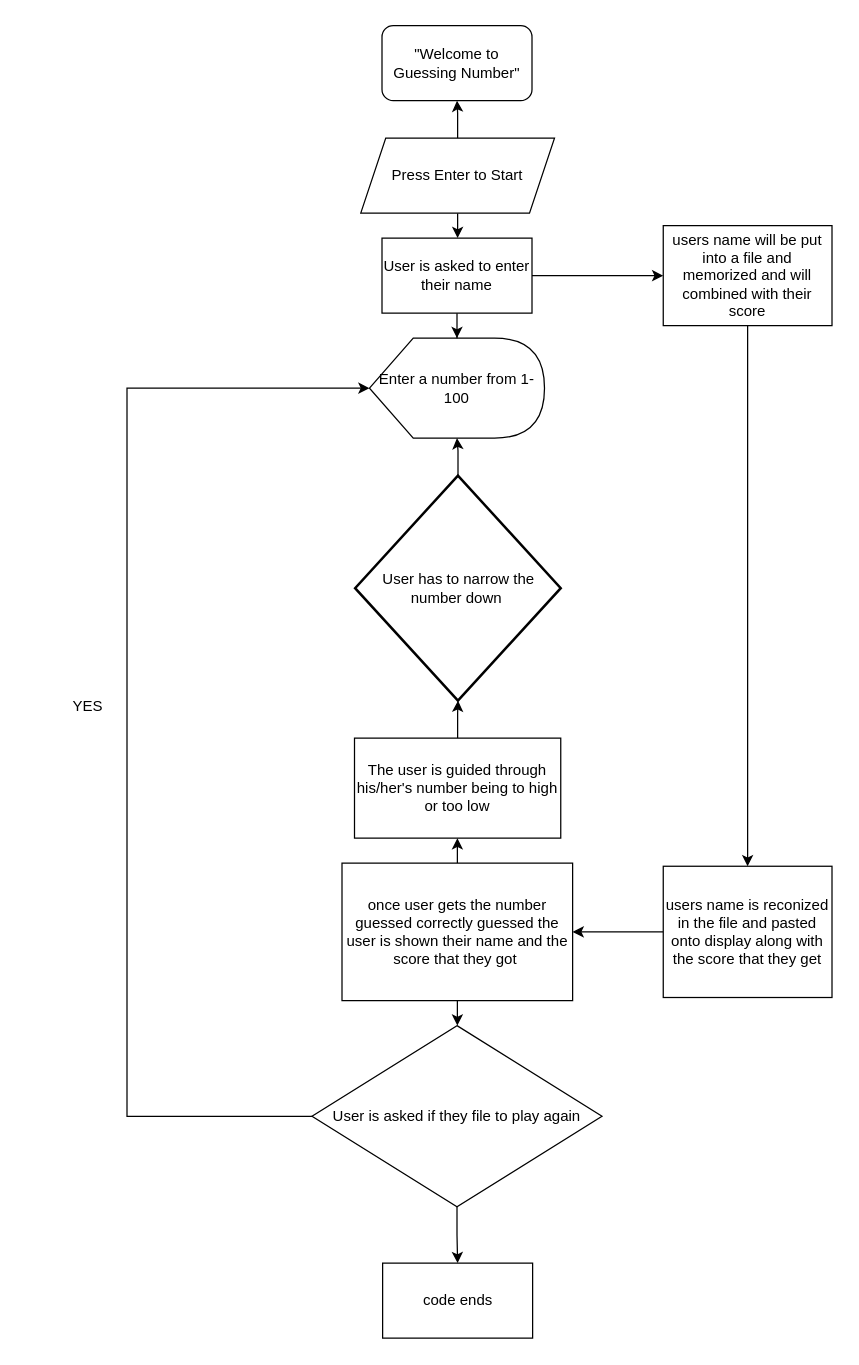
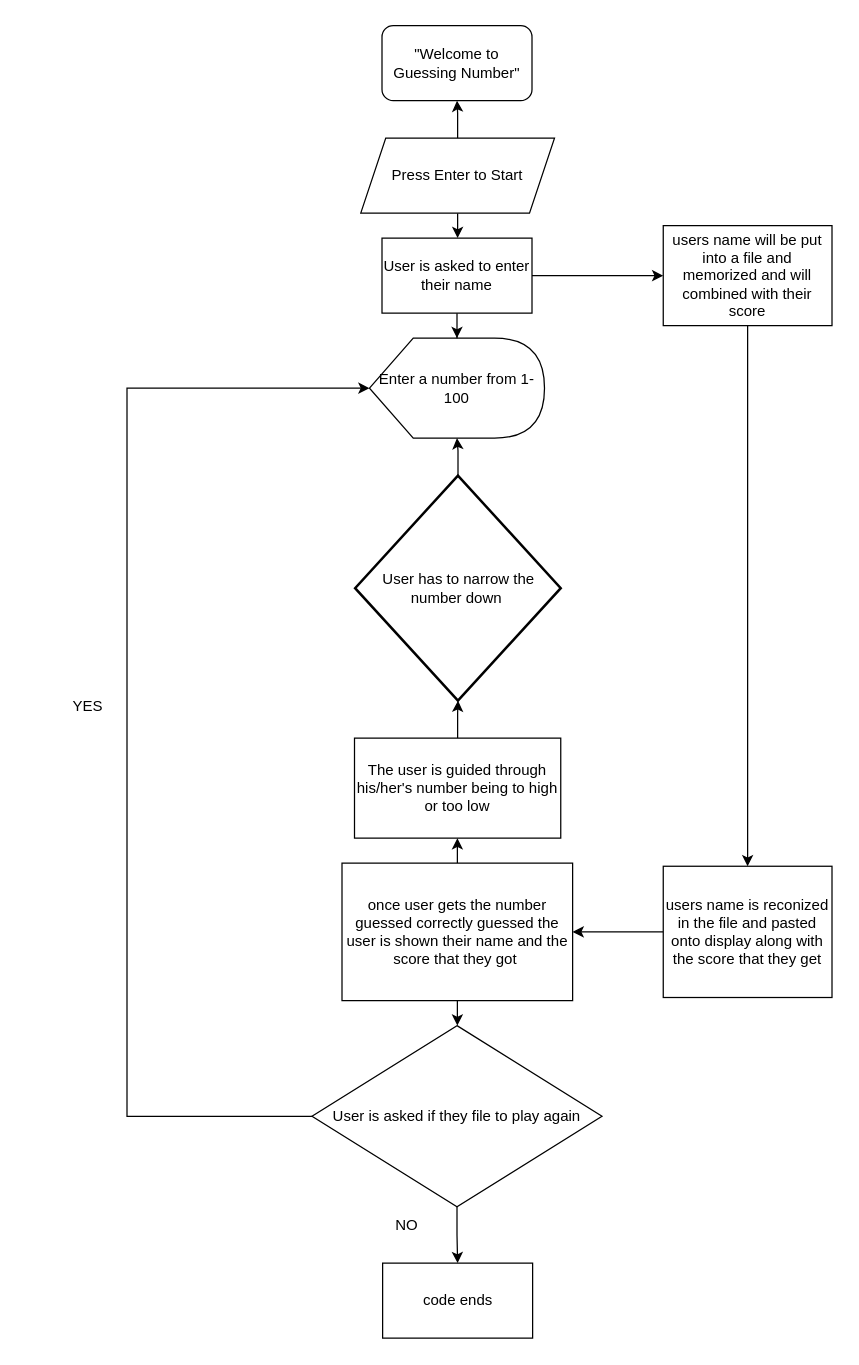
none -> (407, 1226)
